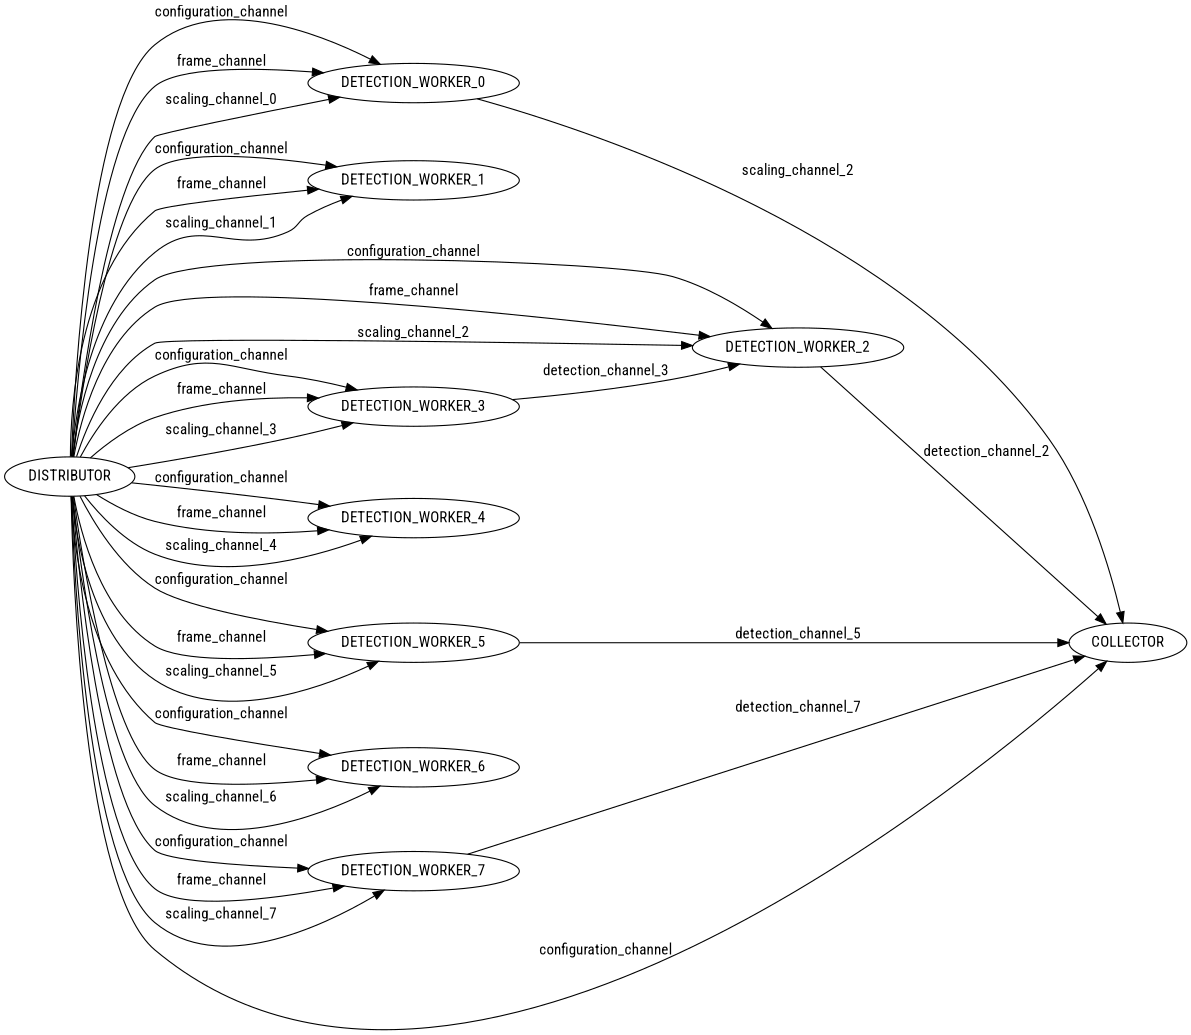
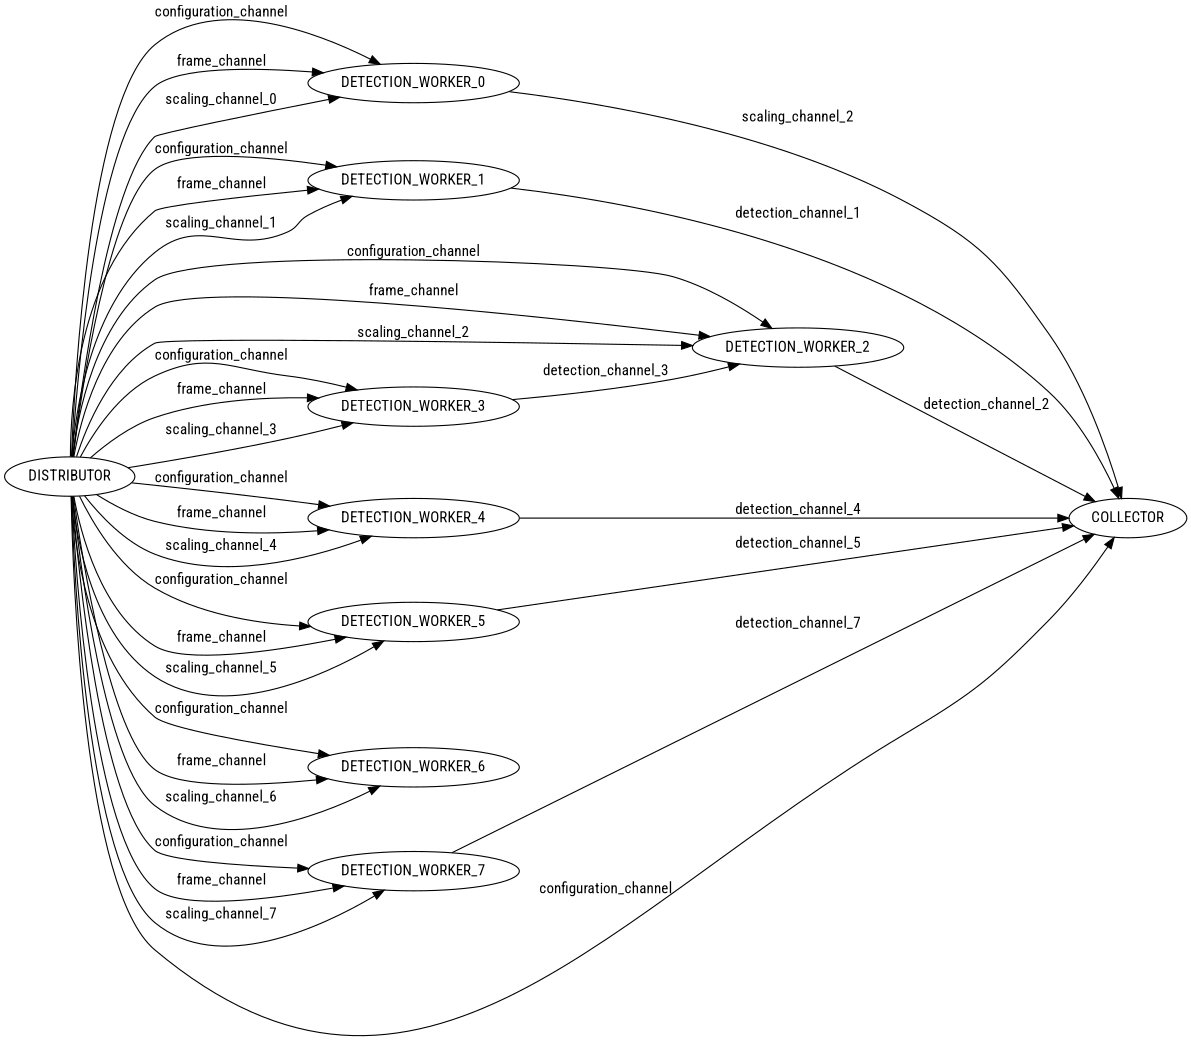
none -> (850, 271)
none -> (789, 518)
